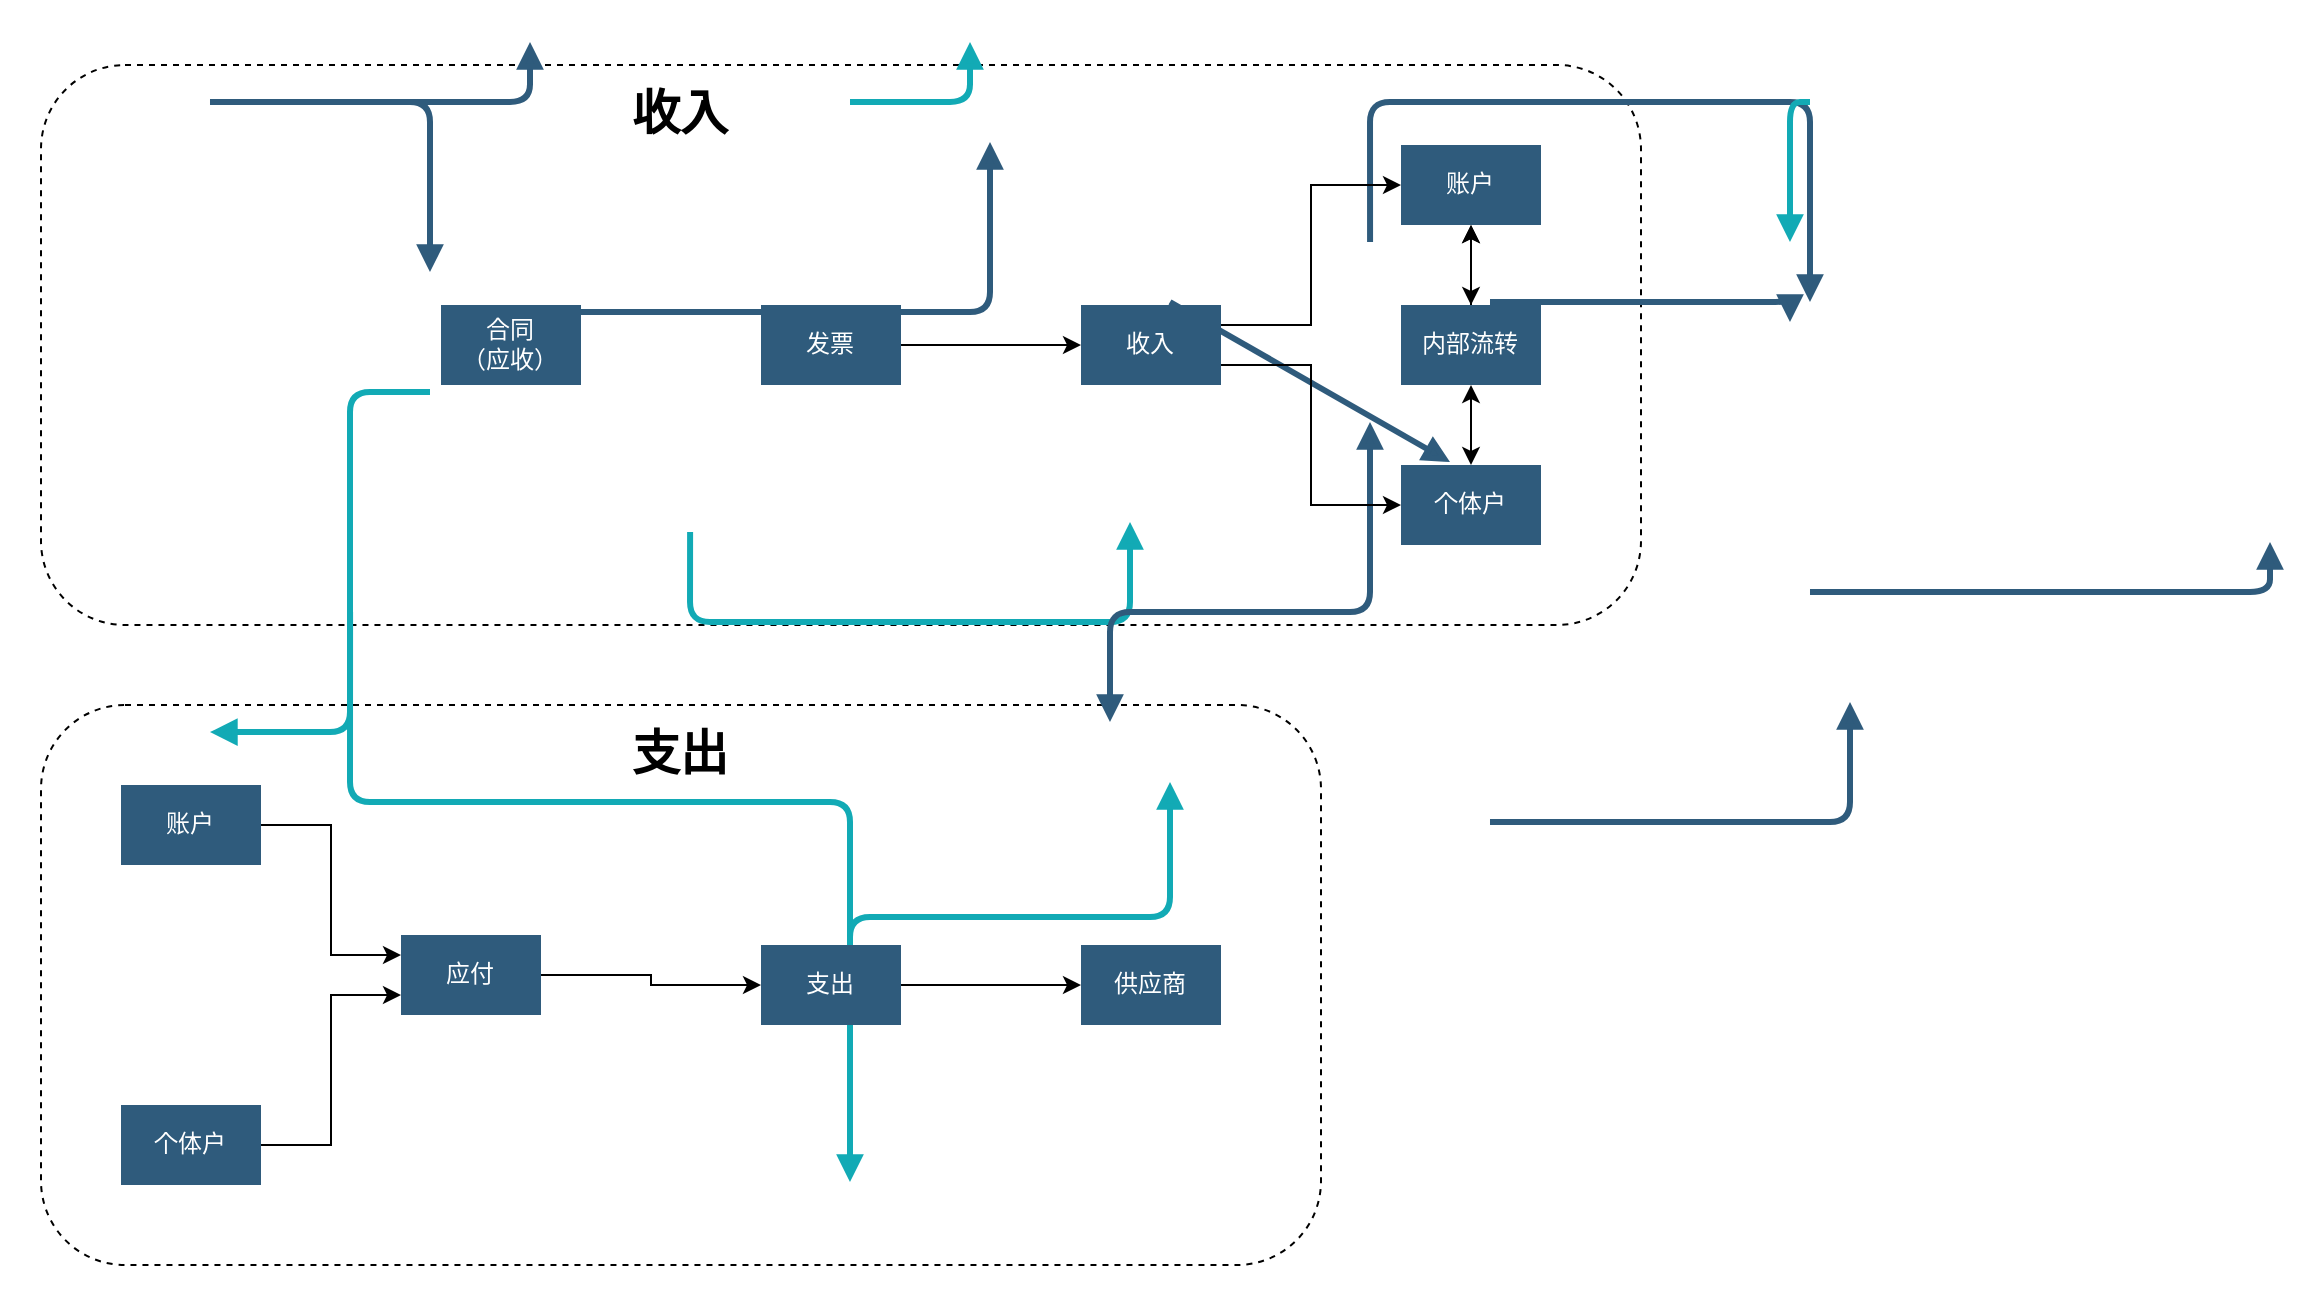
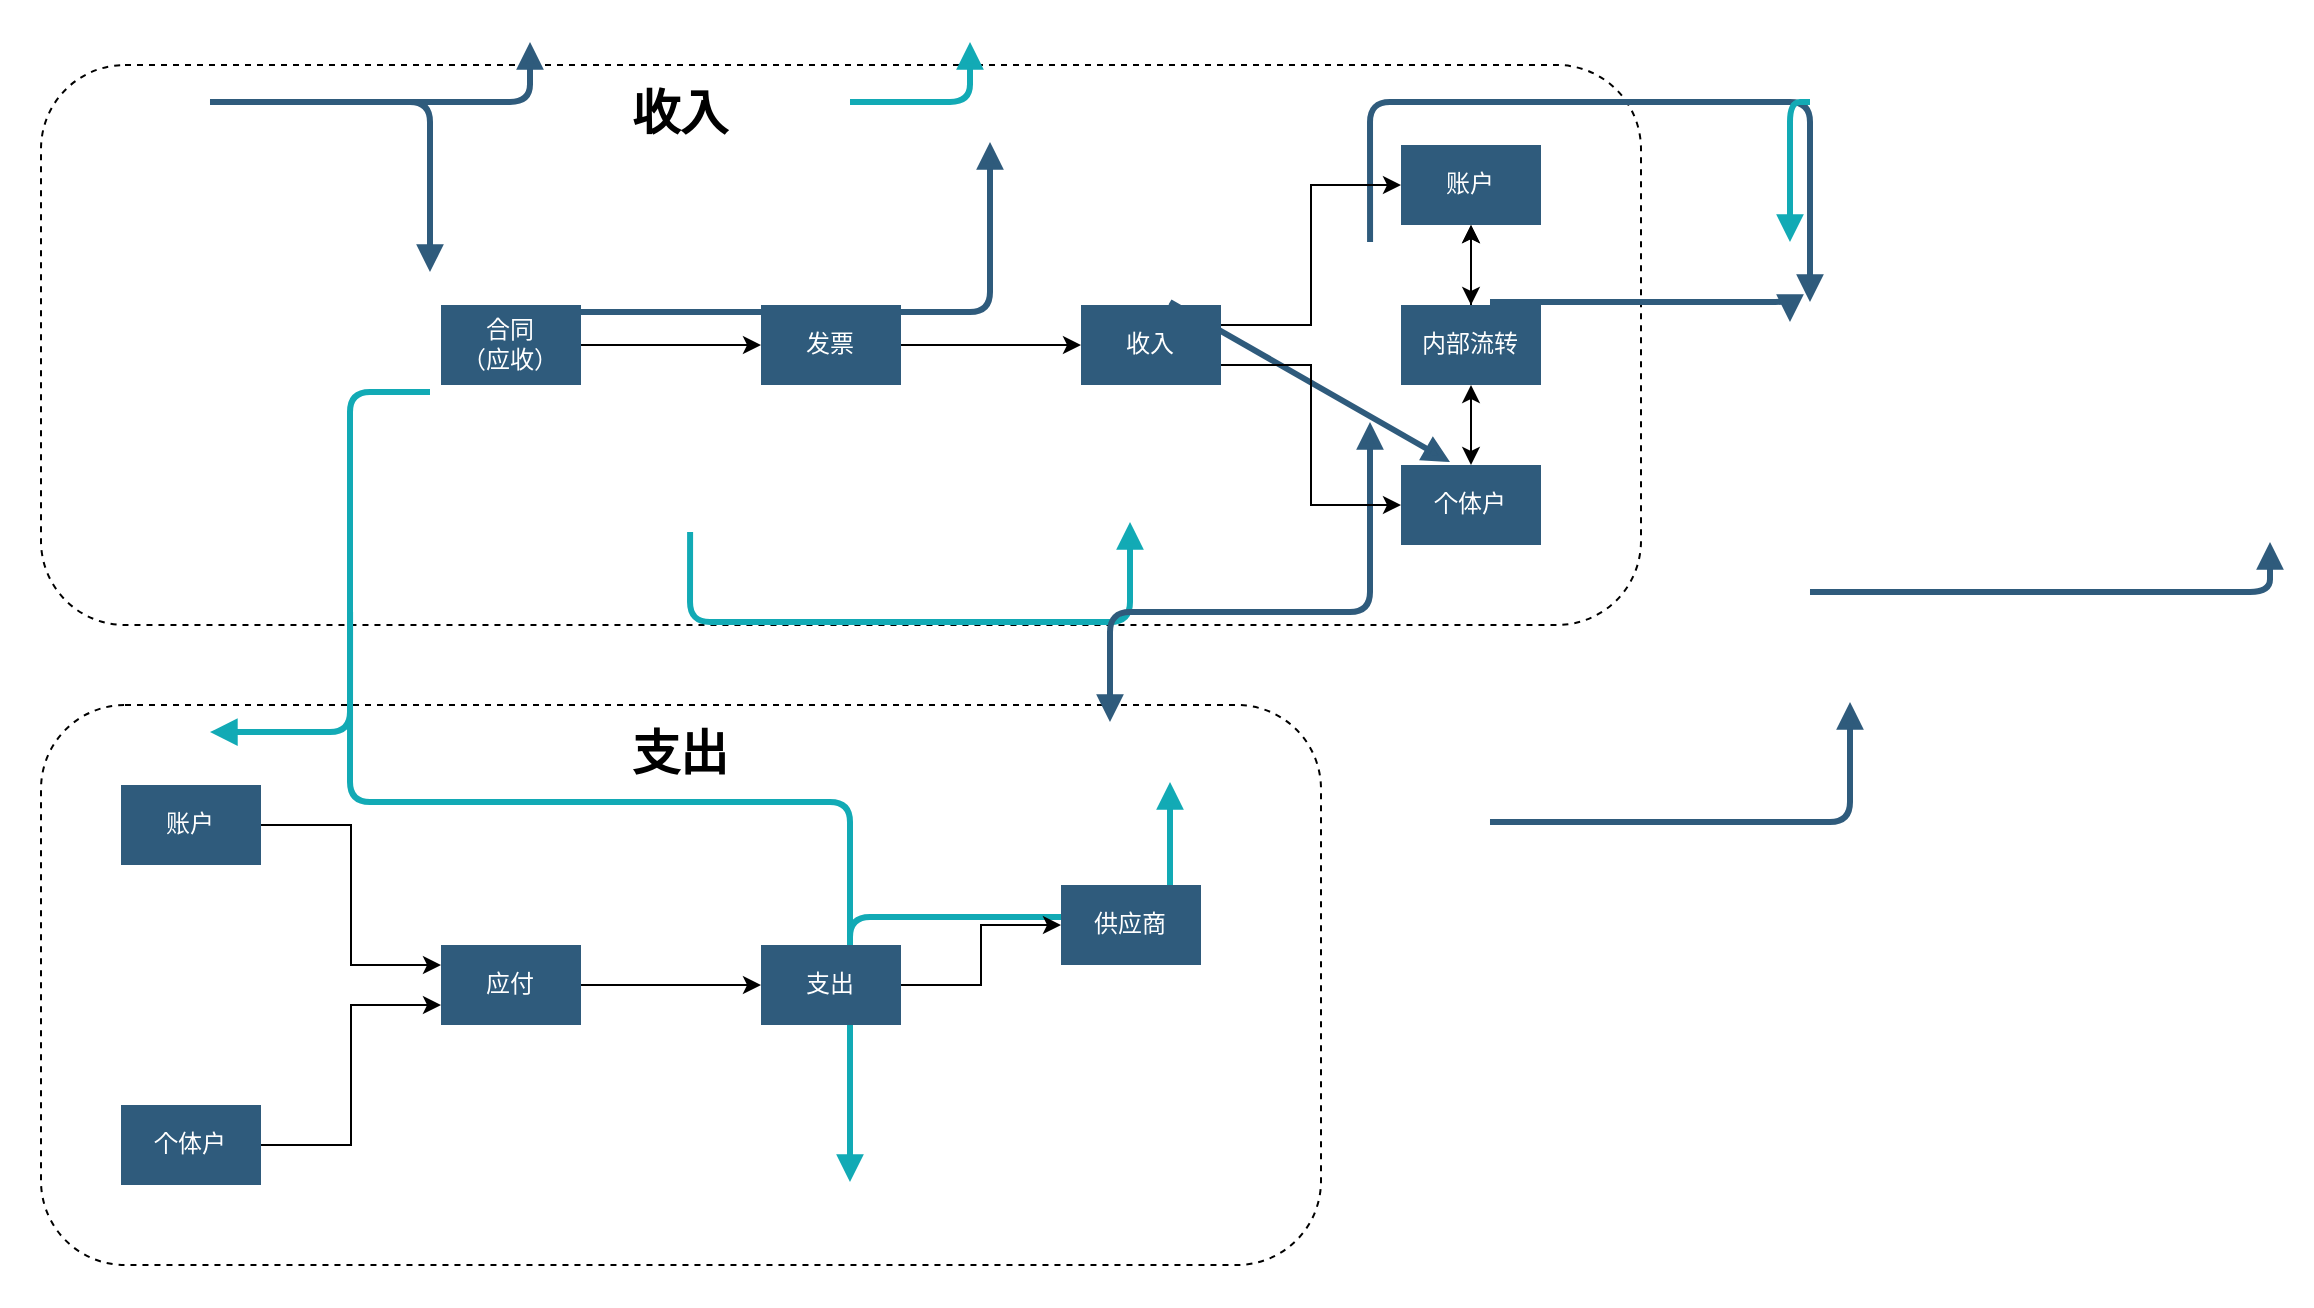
none -> (664, 345)
(471, 975) -> (511, 985)
(1151, 985) -> (1131, 925)
